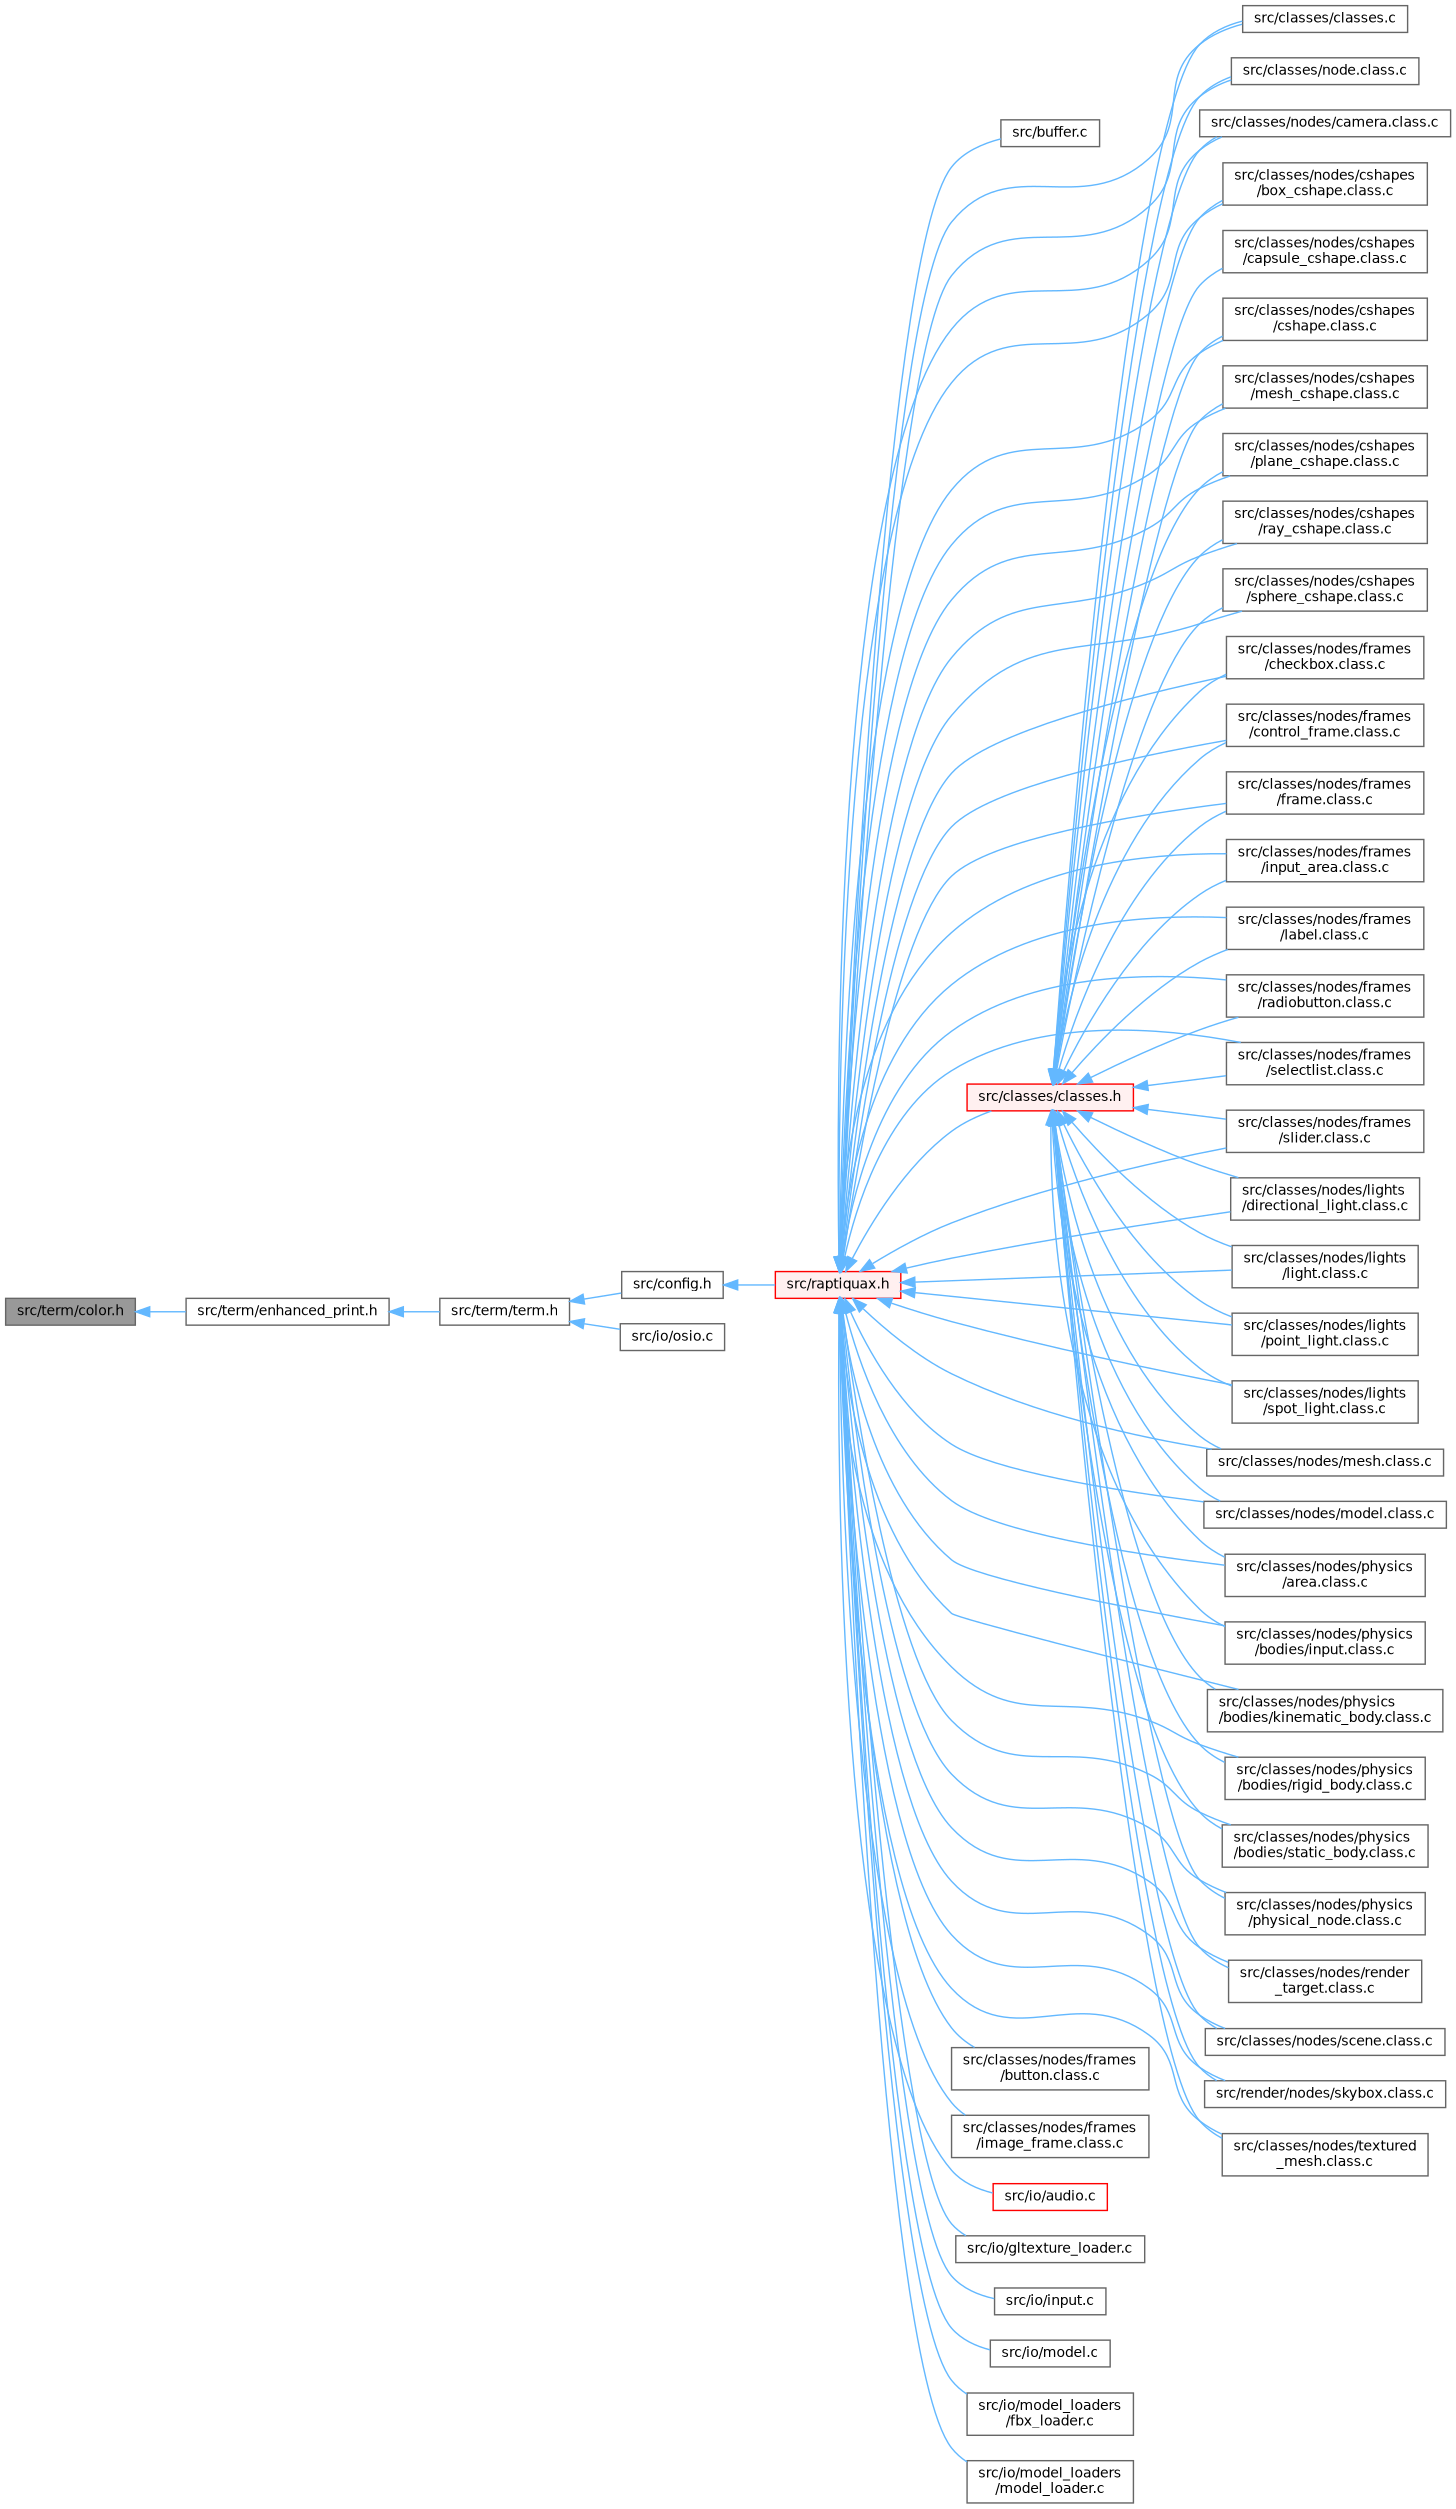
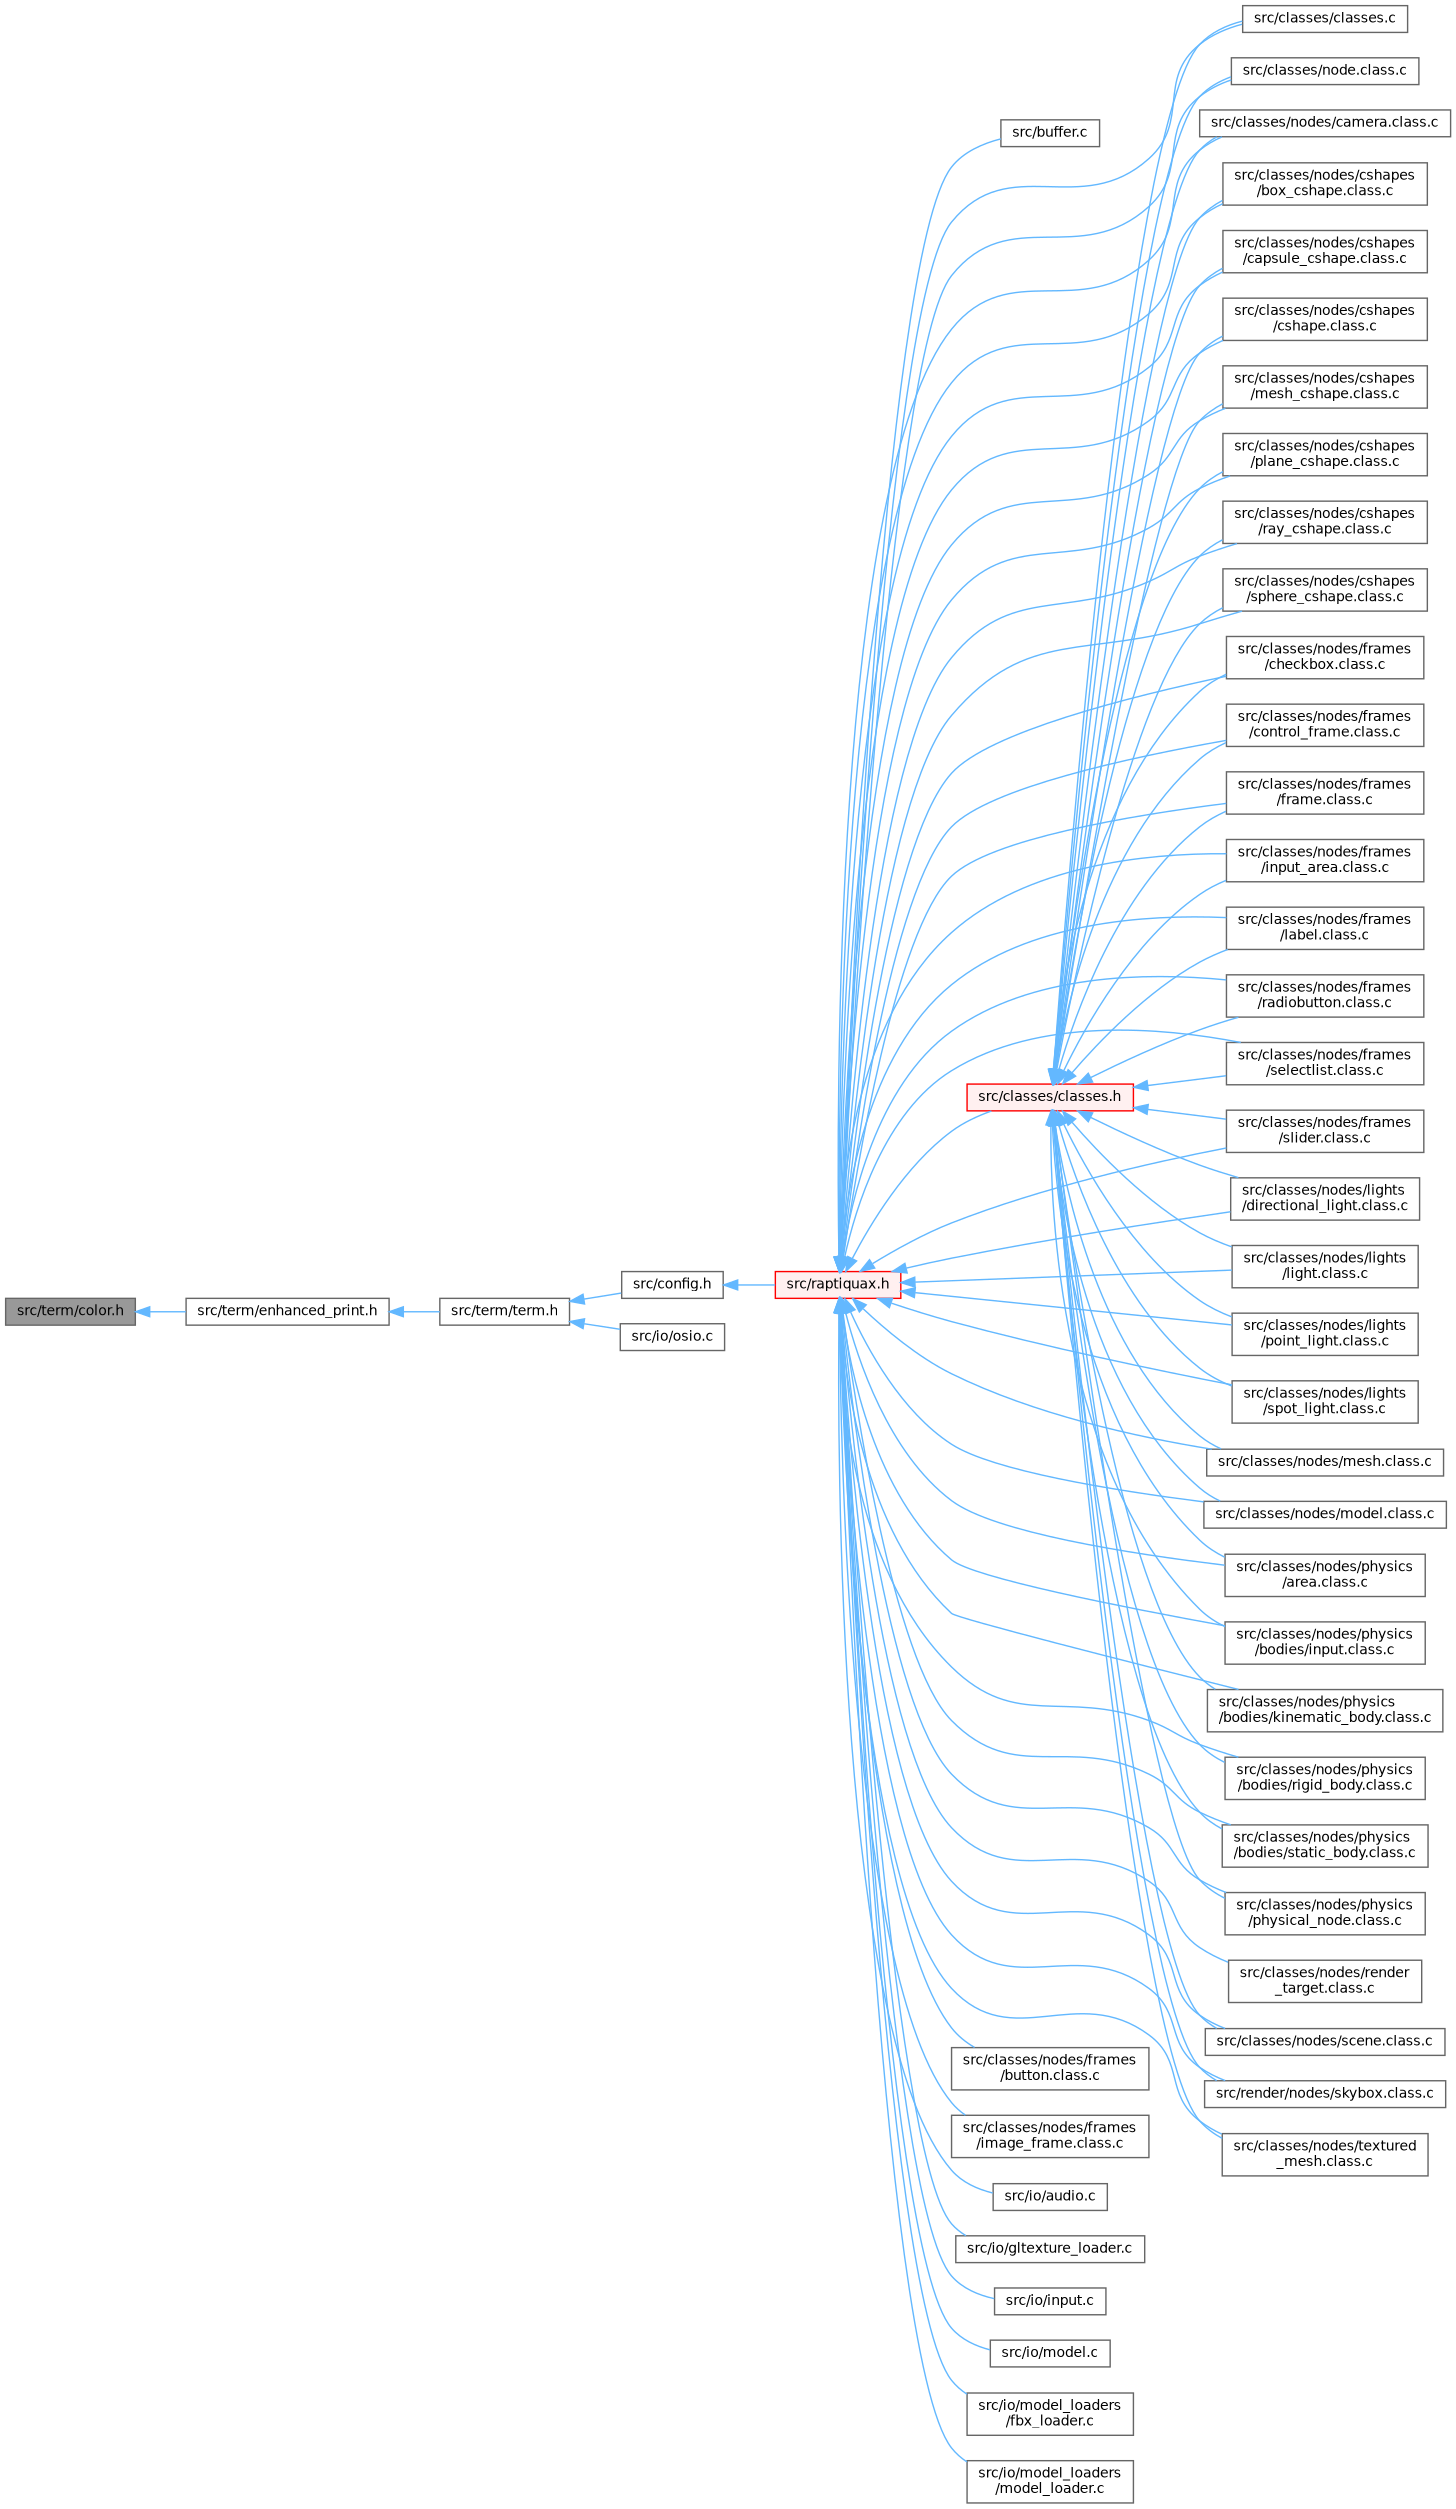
none -> (910, 528)
(1131, 1687) -> none
(1050, 2197) -> (1050, 2197)
